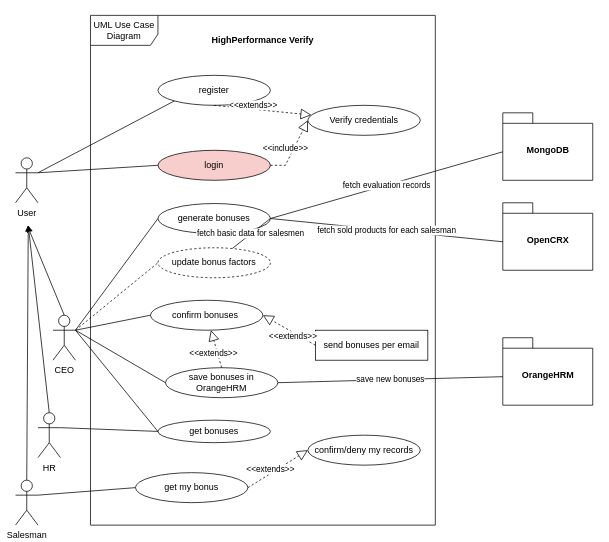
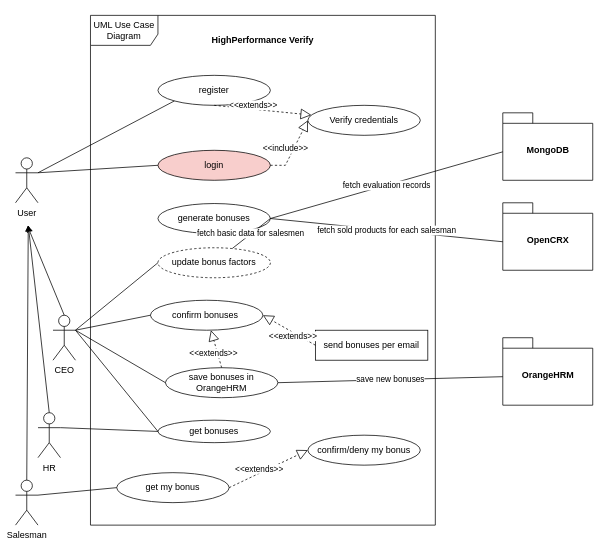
(120, 270) -> none
(118, 295) -> (118, 295)
(364, 450) -> (364, 450)
(192, 488) -> (173, 488)
